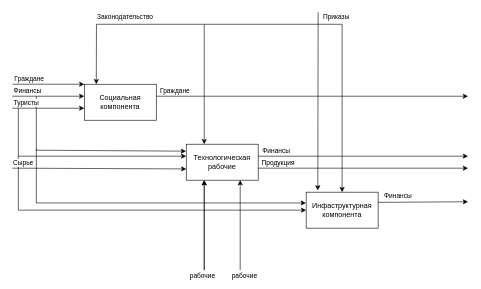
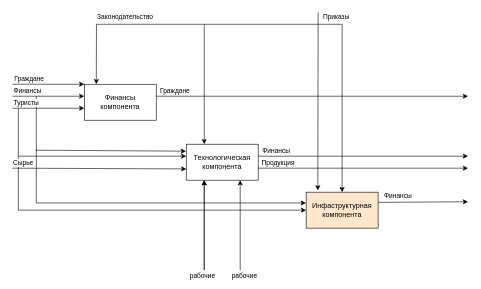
(120, 102) -> (120, 102)
(222, 162) -> (222, 162)
(342, 210) -> (342, 210)
